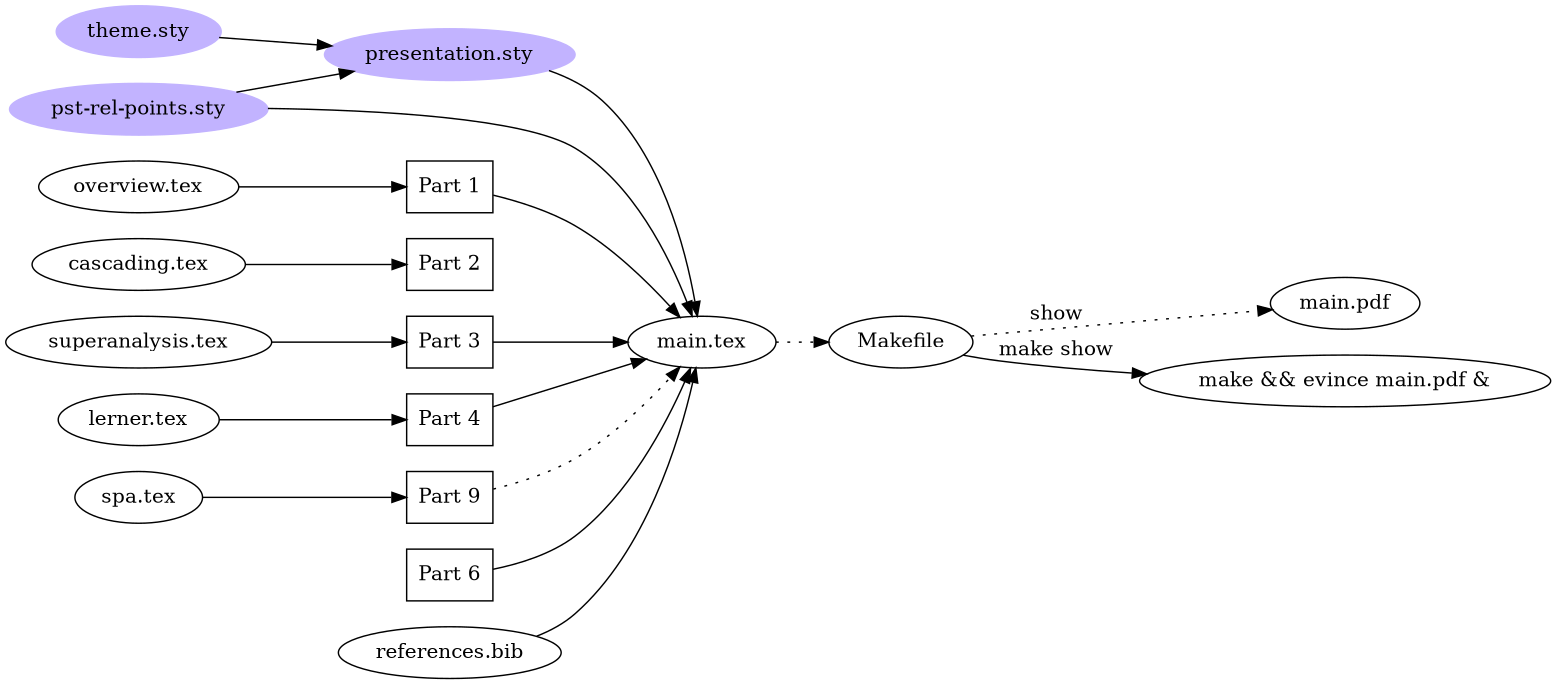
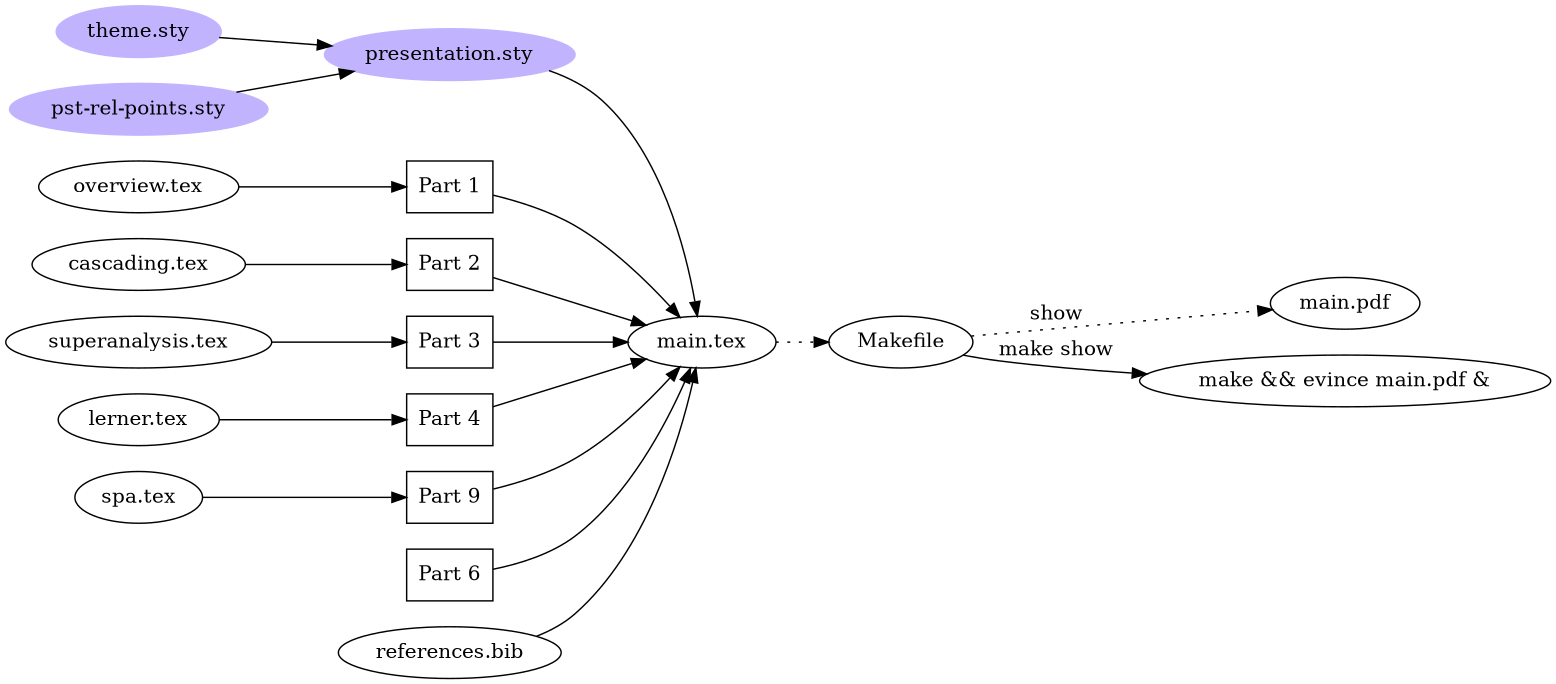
(519, 129) -> (562, 299)
(591, 449) -> (591, 449)
